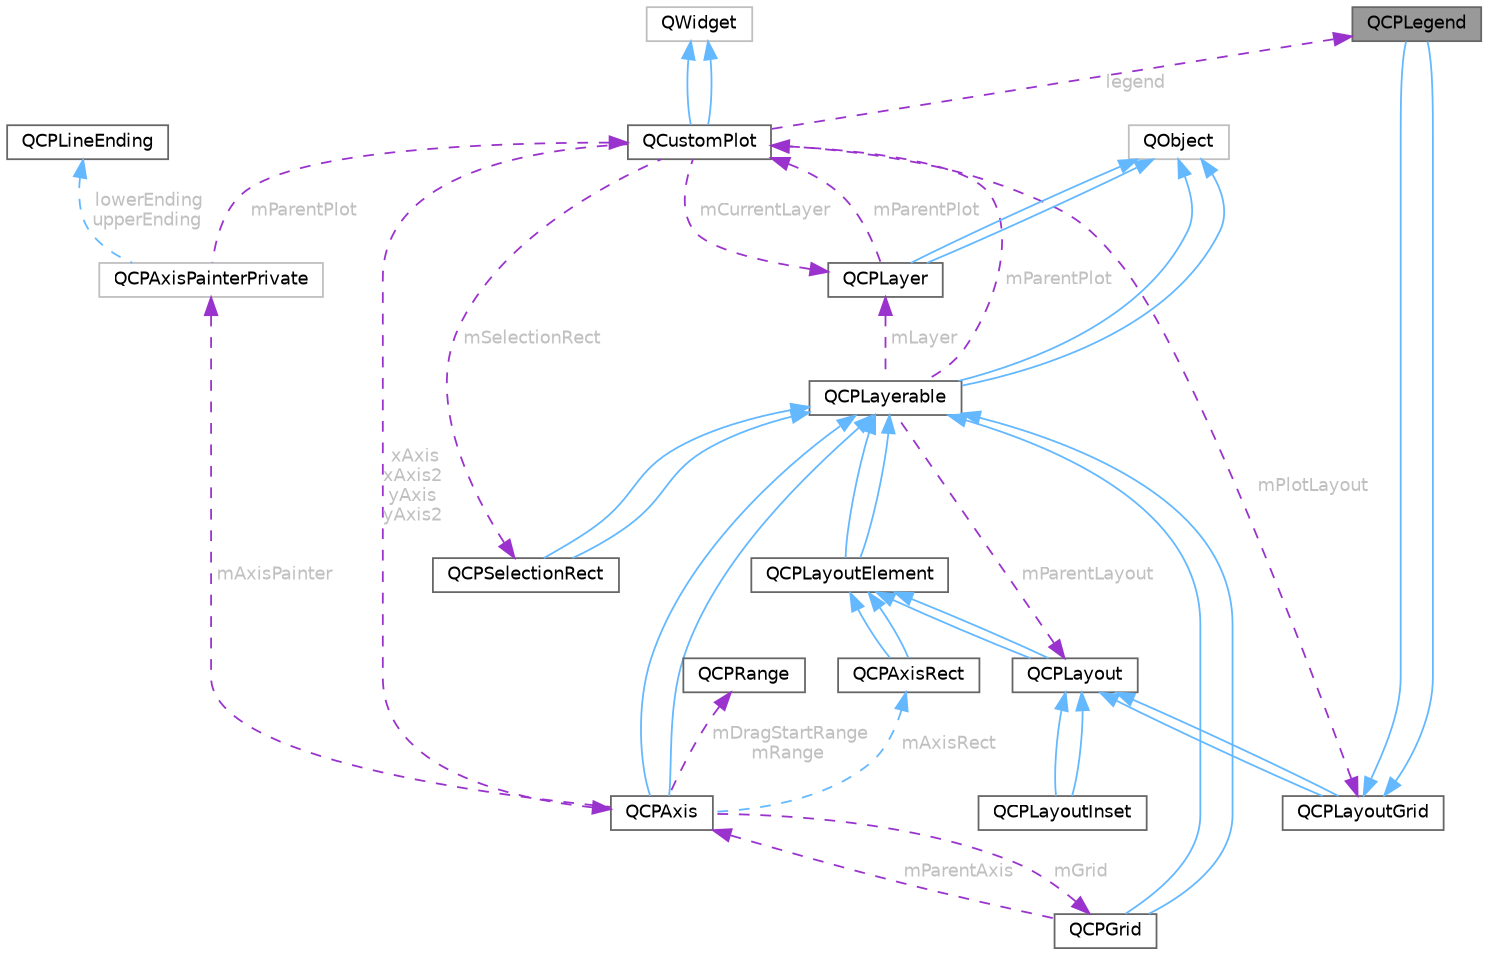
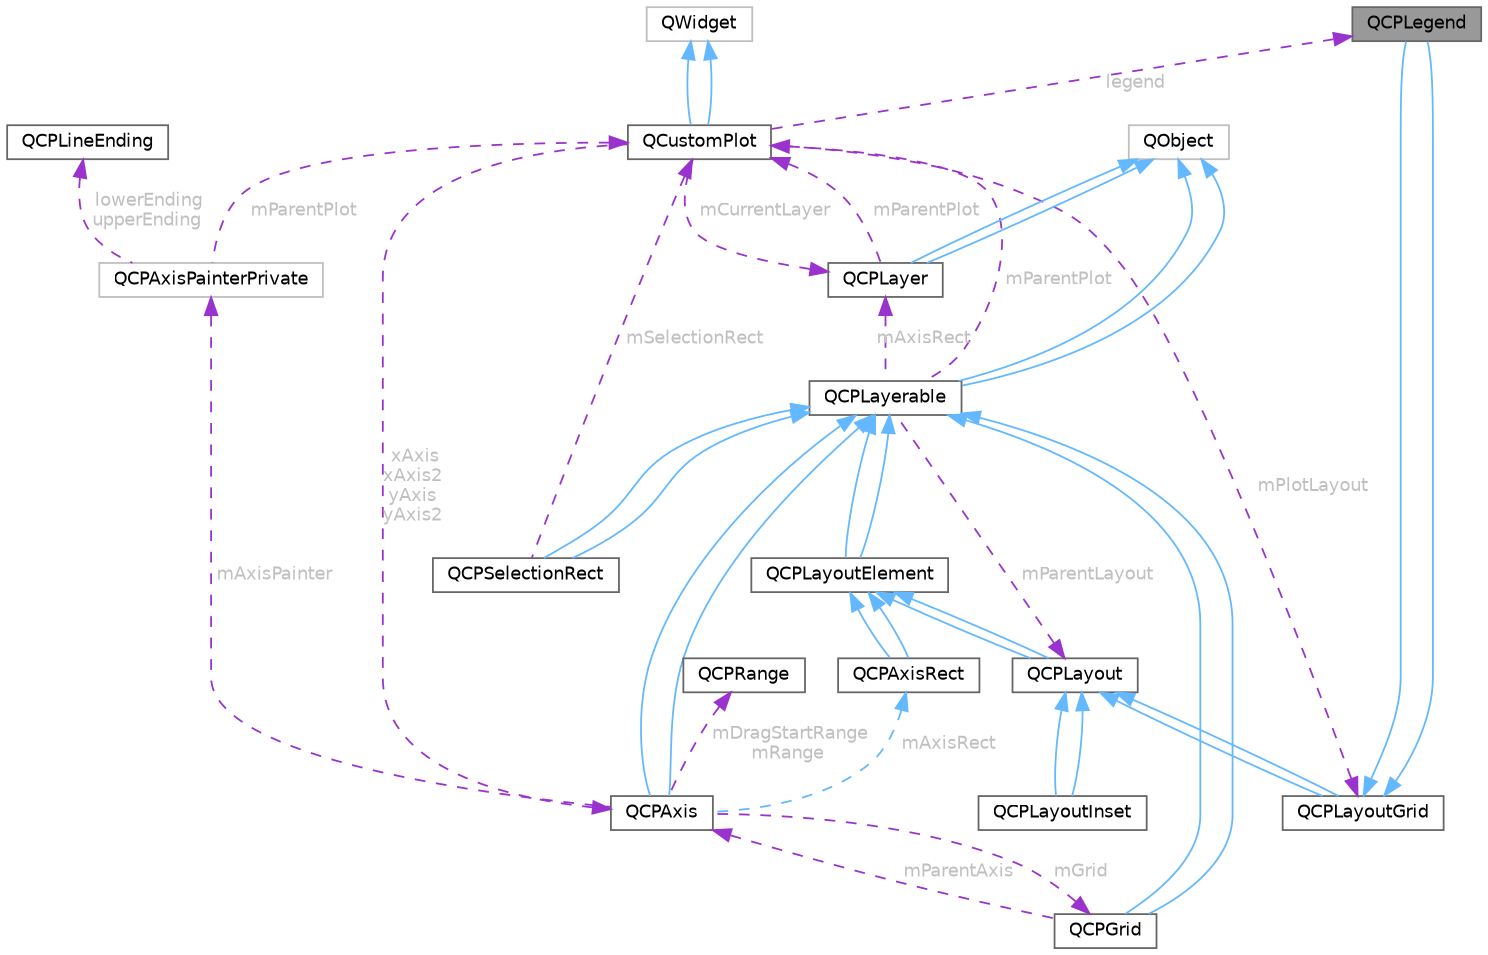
(89, 230) -> (89, 230)
(469, 310) -> (606, 366)
(921, 339) -> (921, 339)
